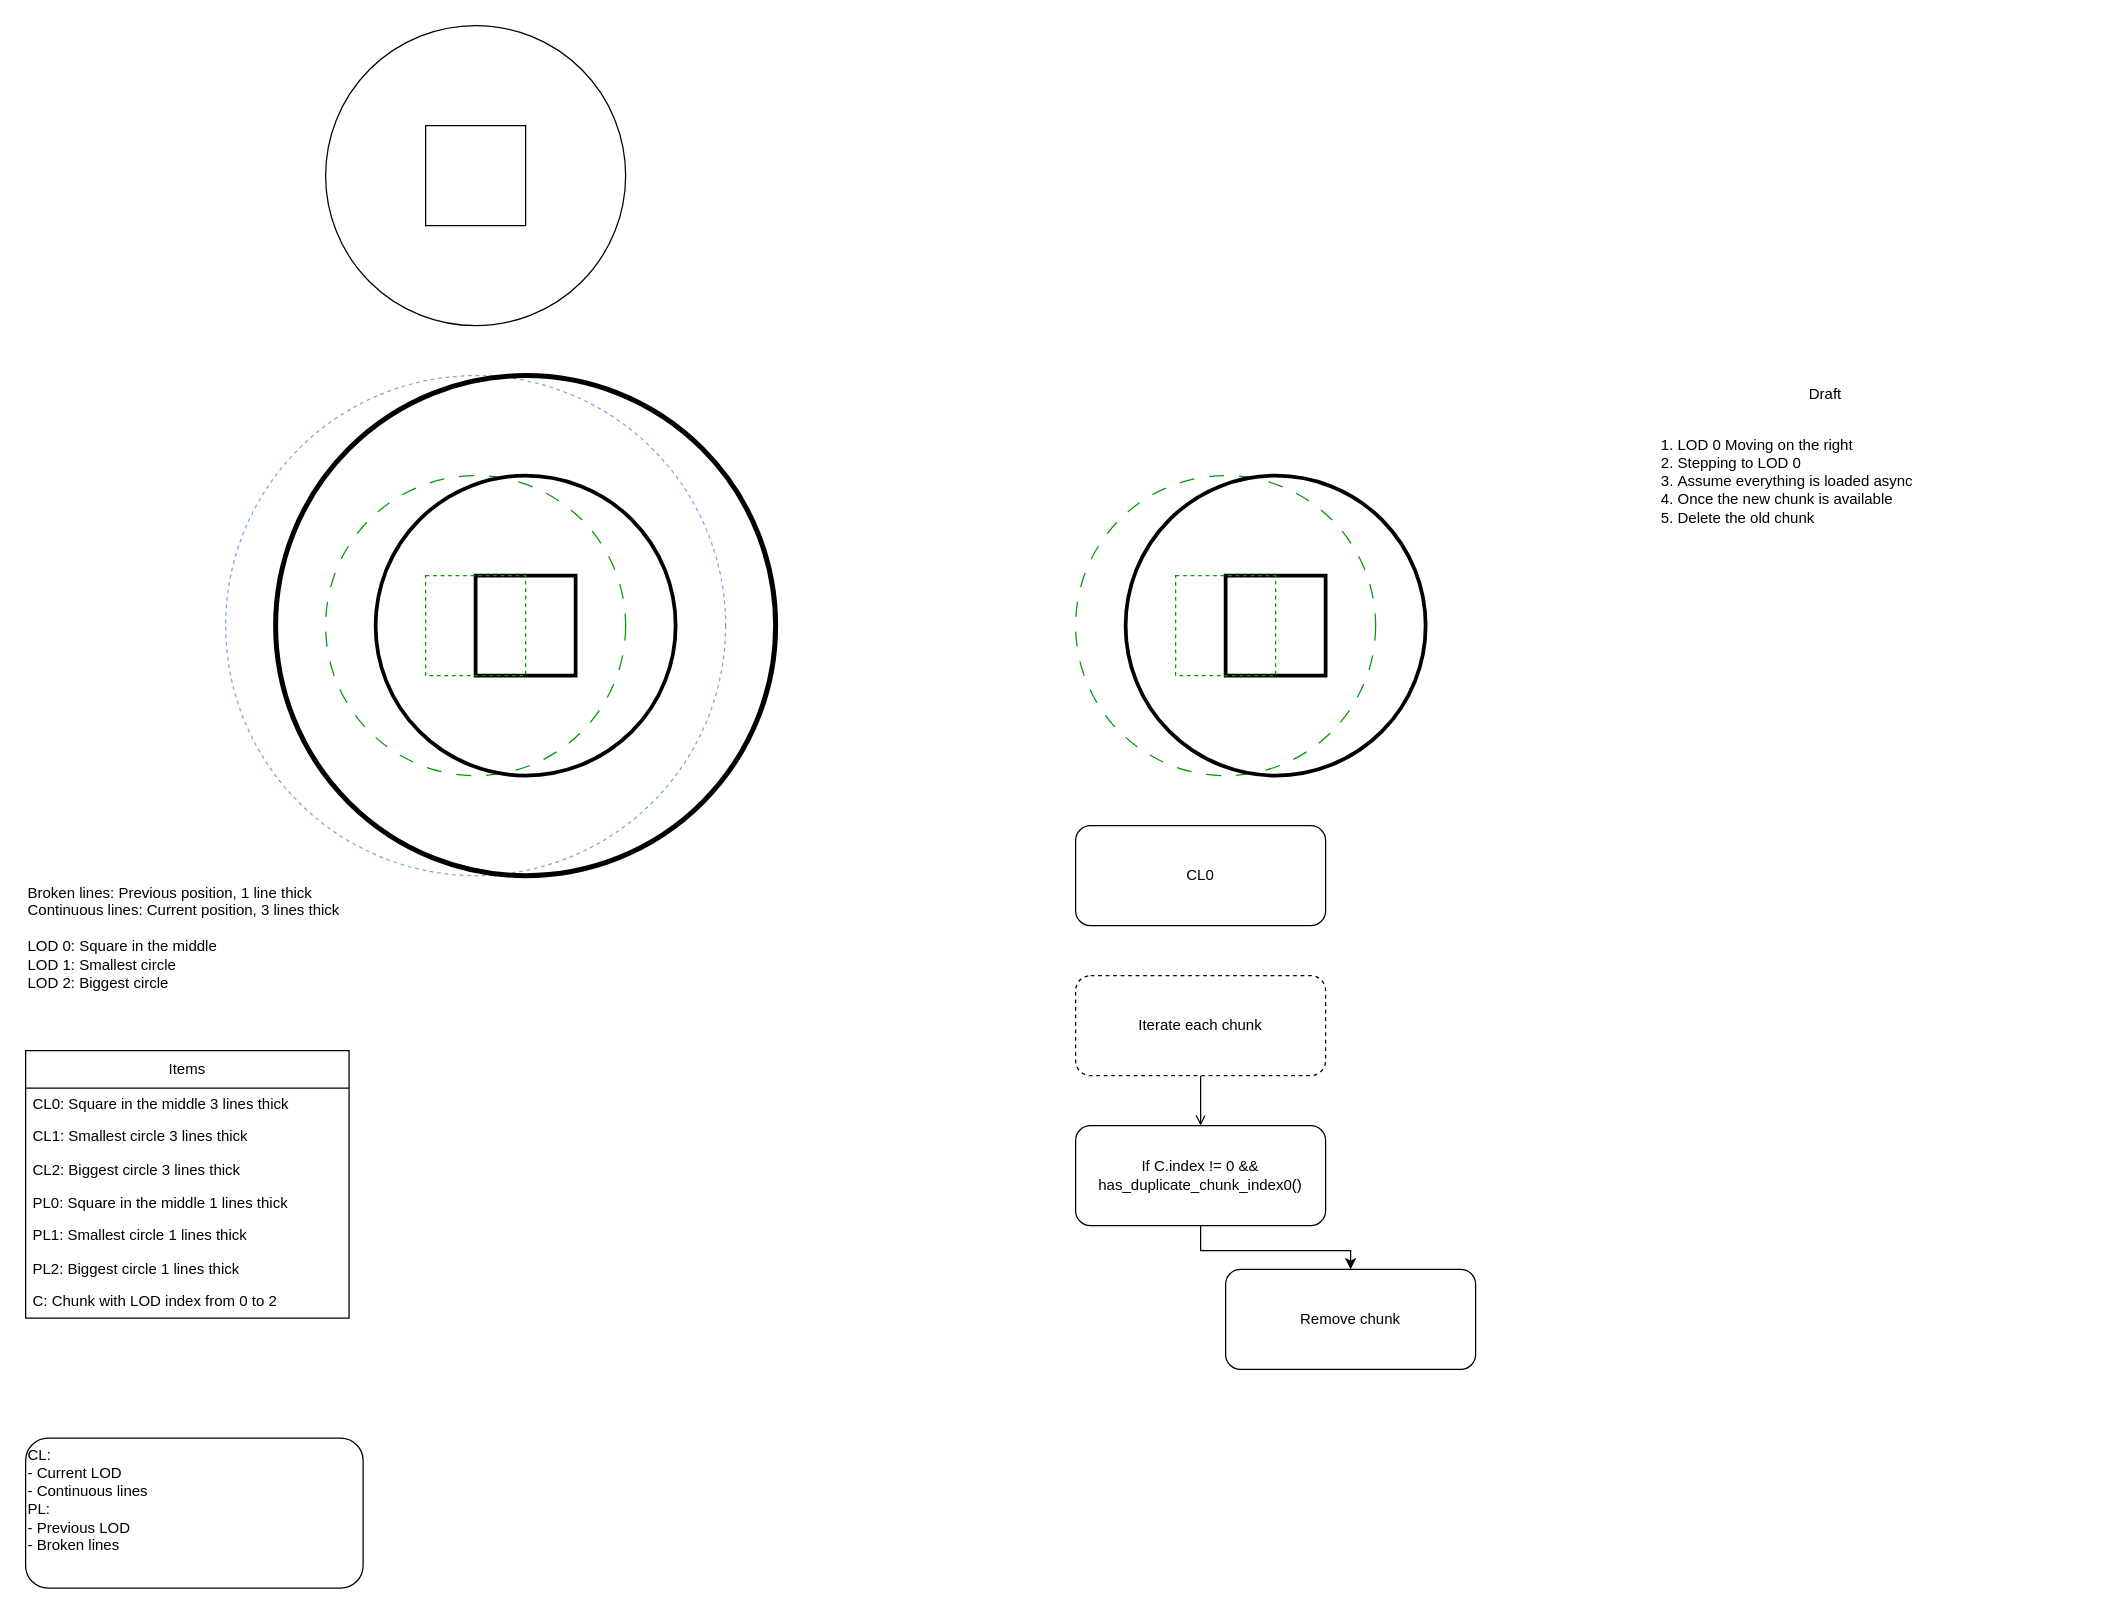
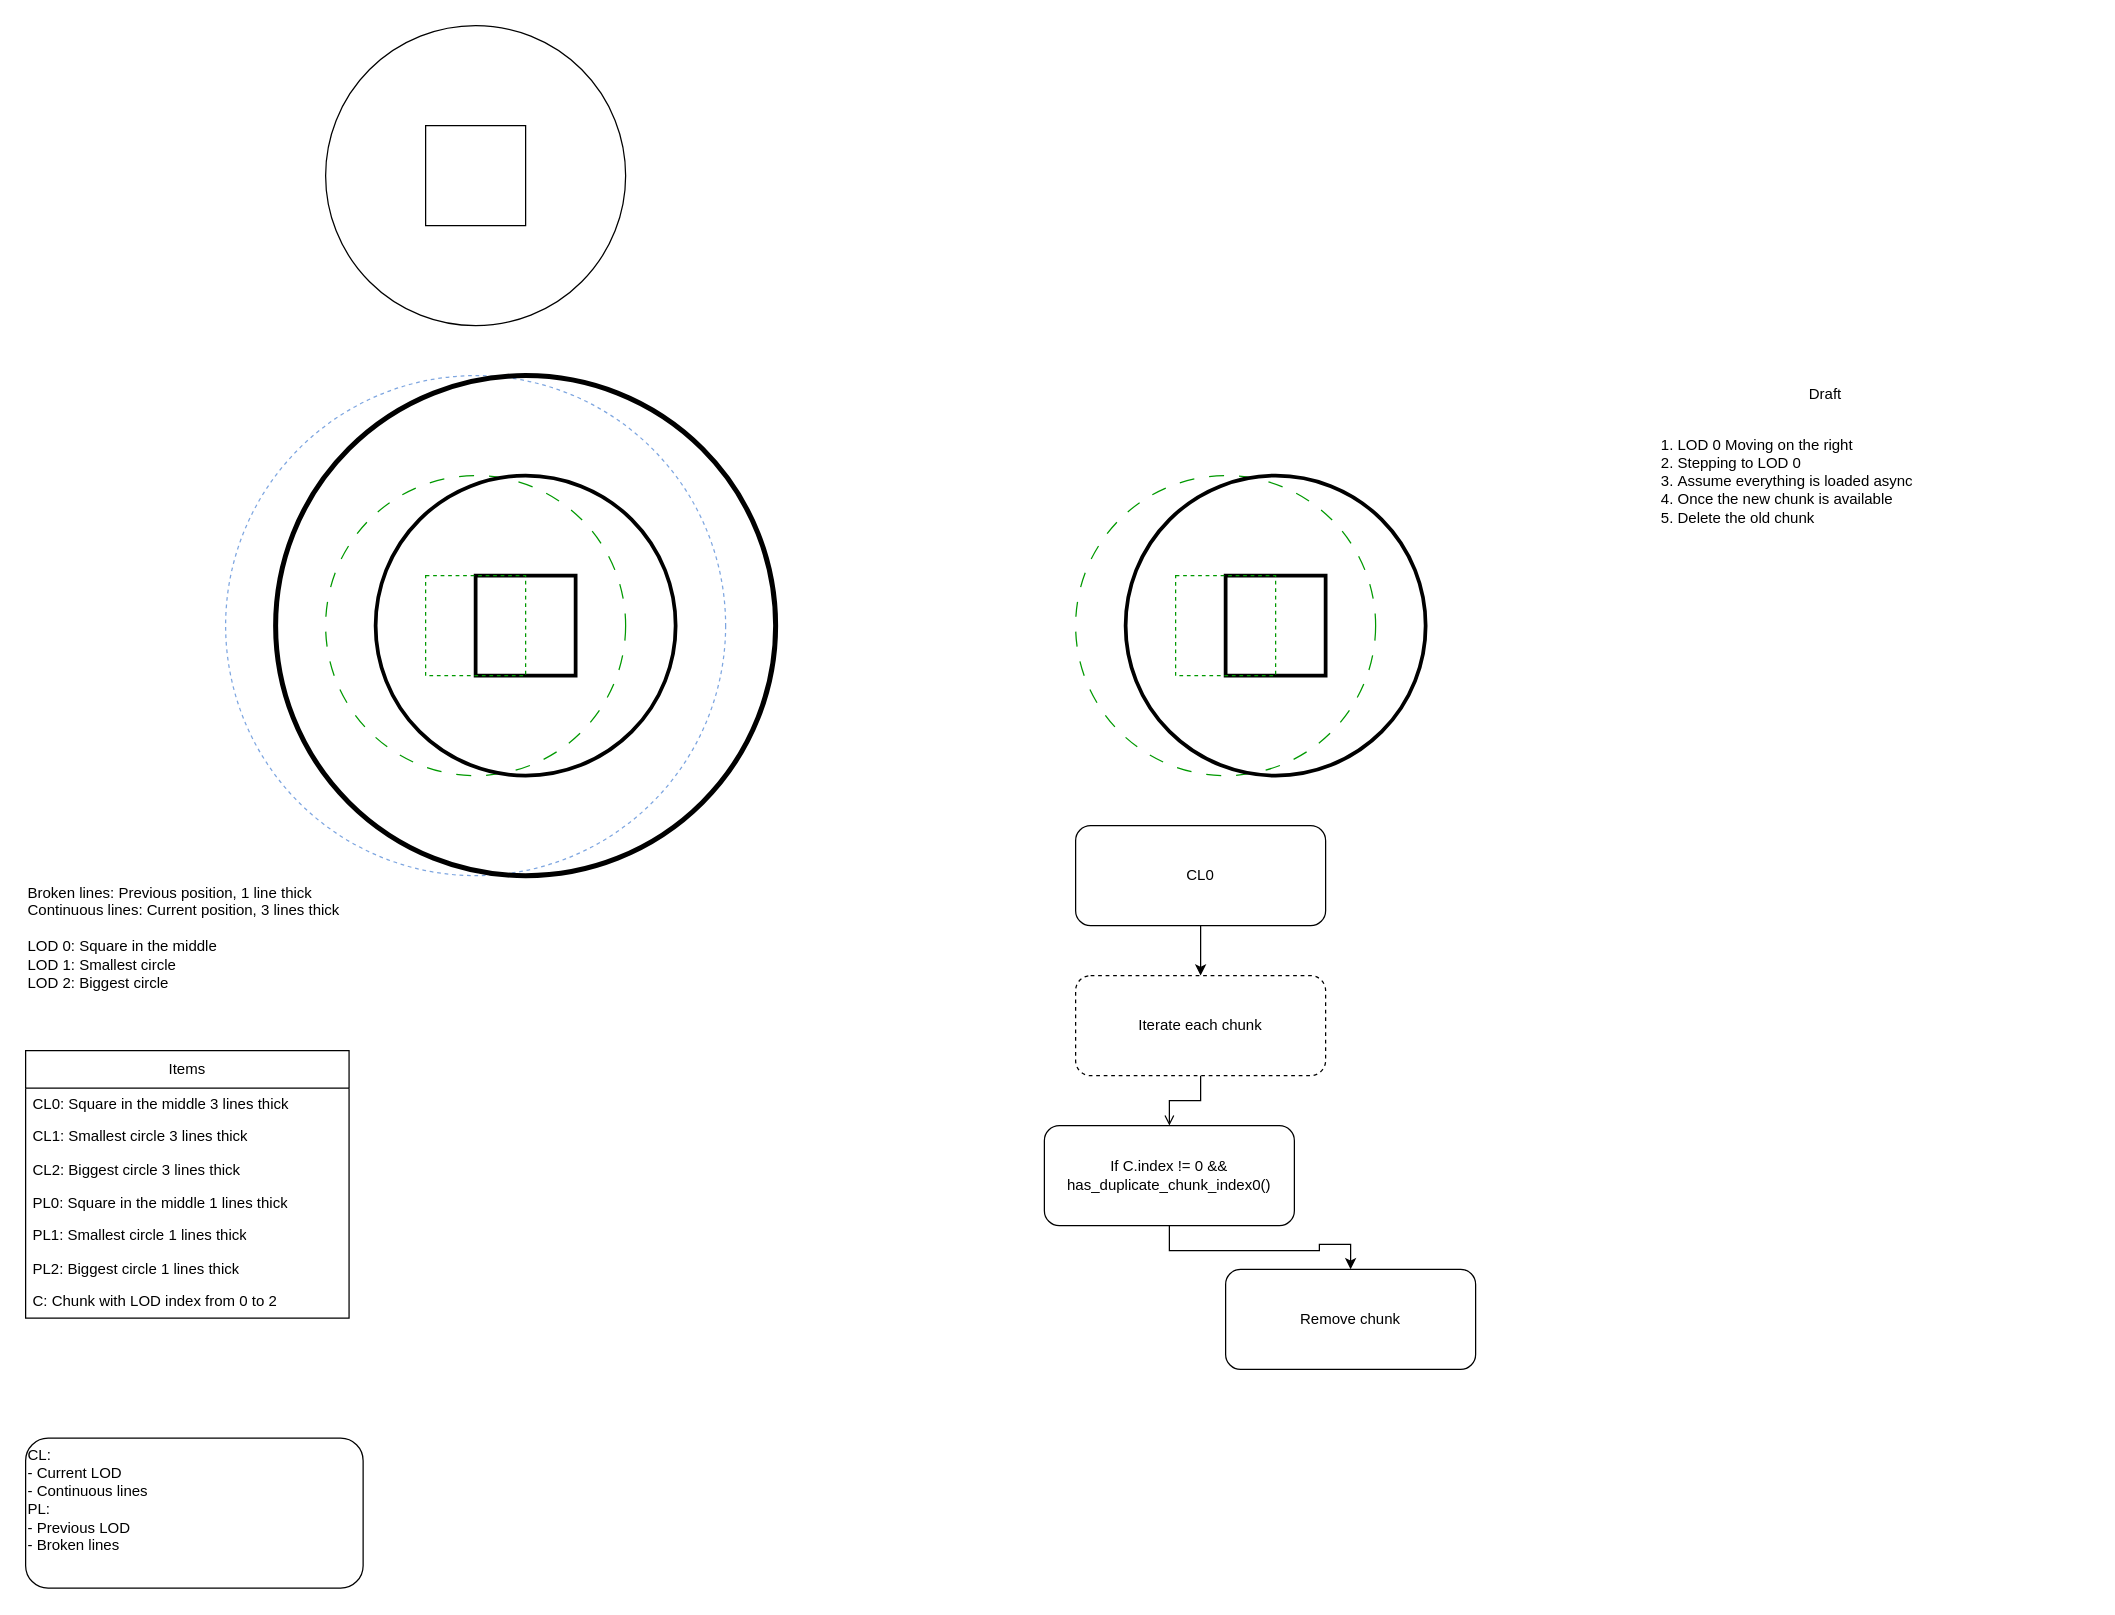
none -> (1201, 947)
(1201, 1176) -> (1169, 1176)
